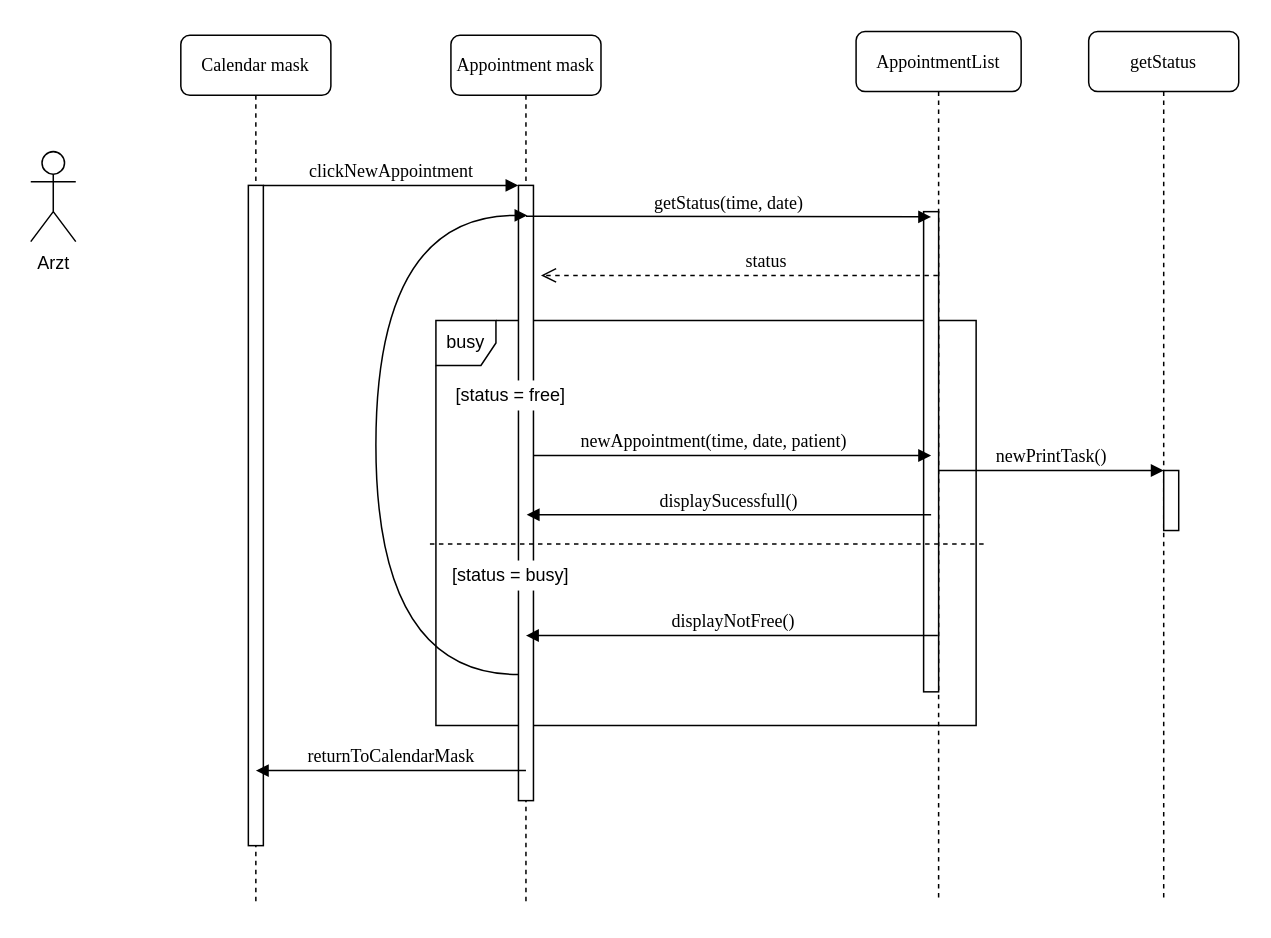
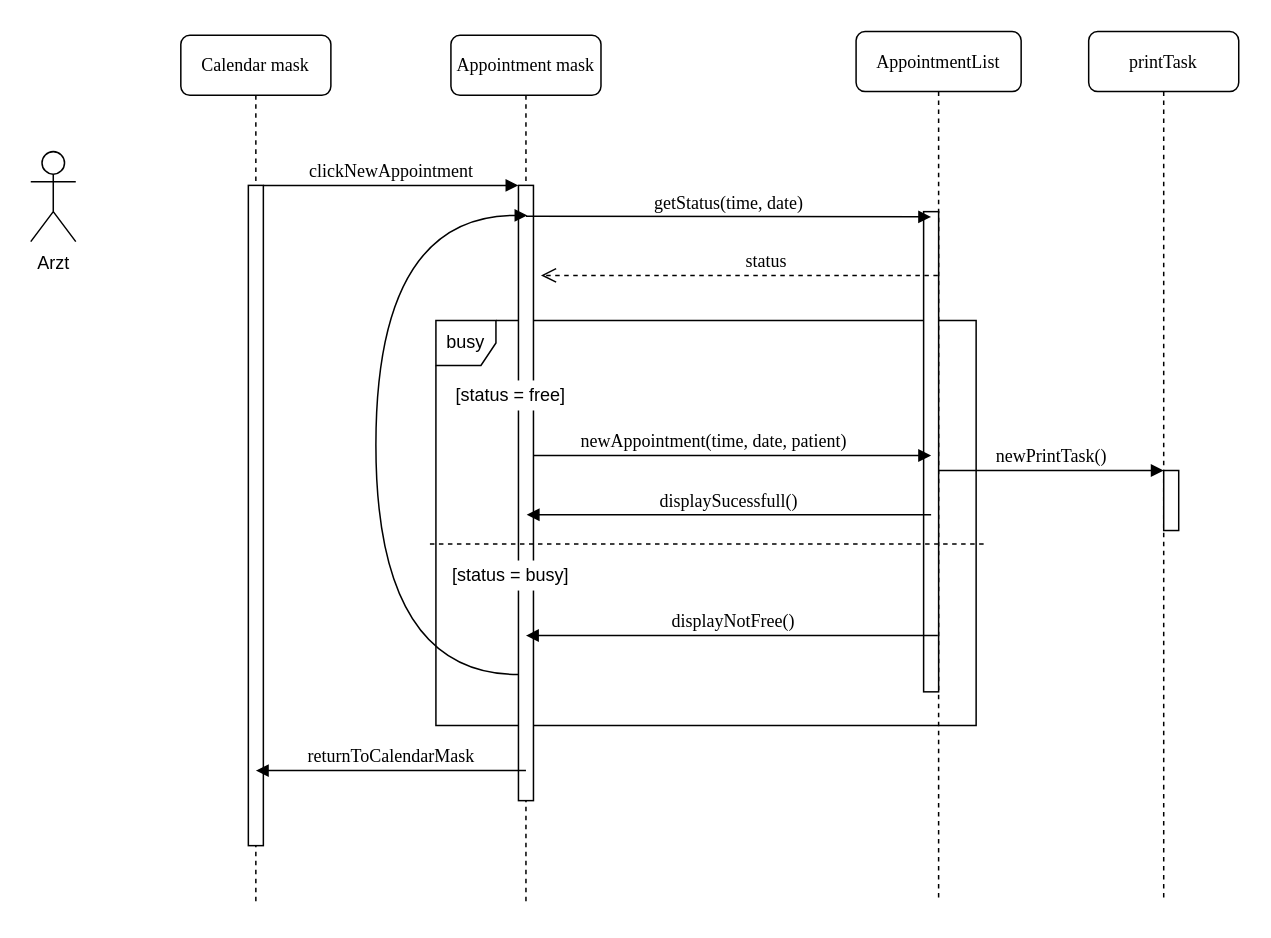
(1163, 62) -> (1163, 62)
